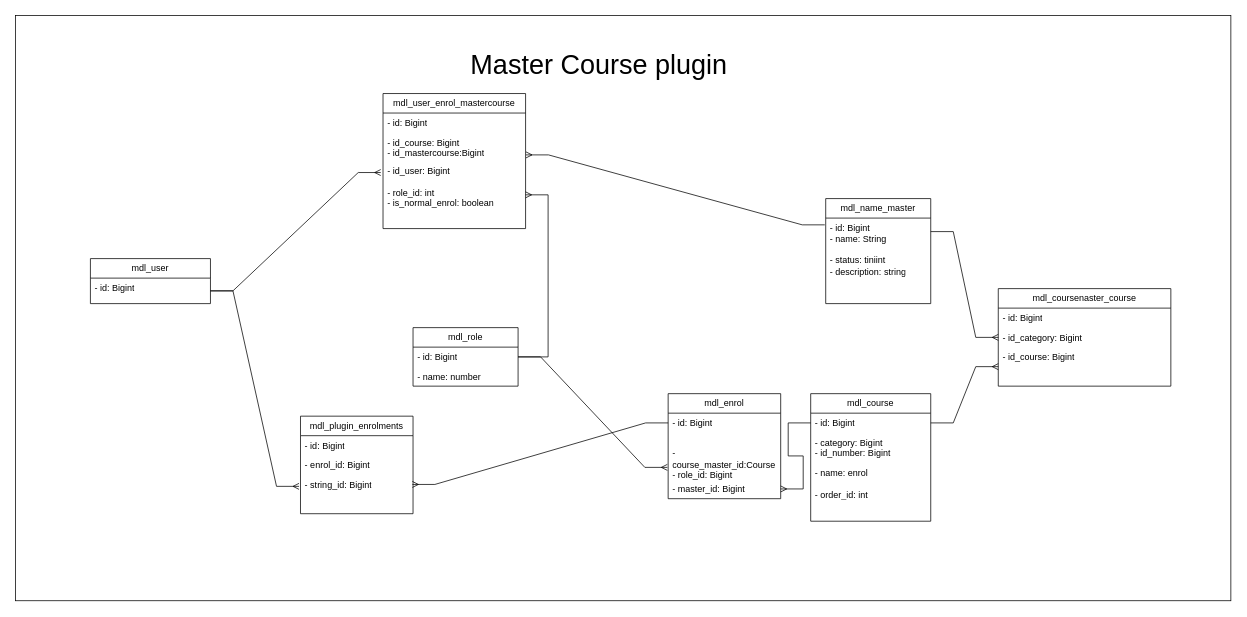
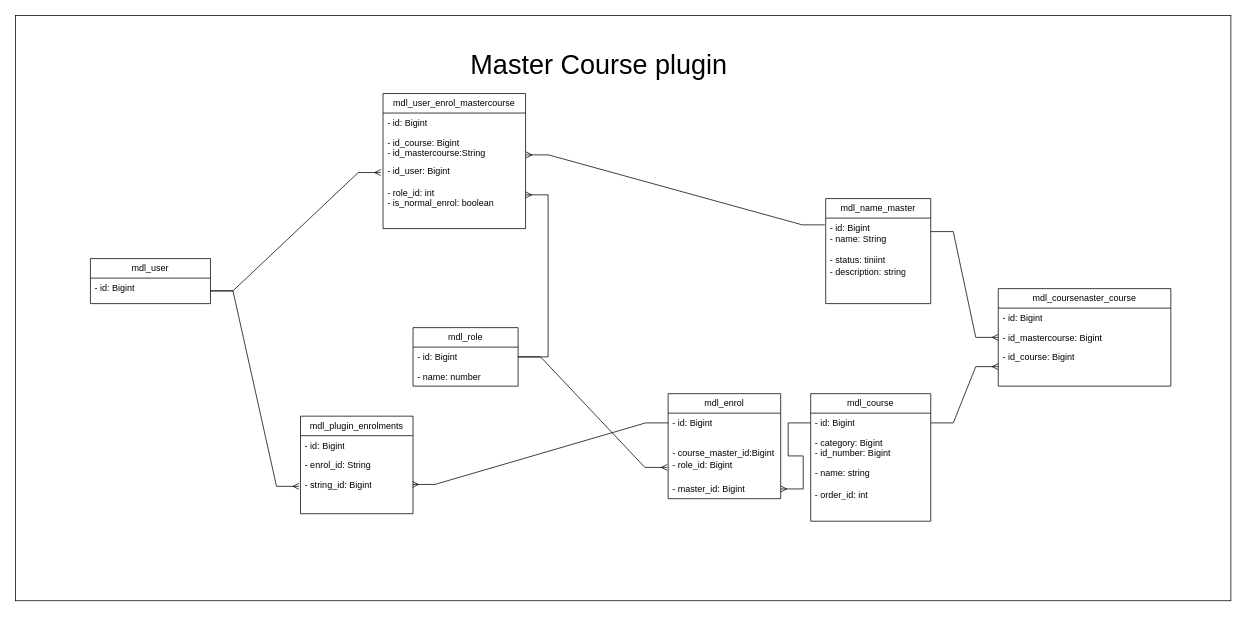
(442, 148) -> (443, 148)
(1048, 338) -> (1058, 338)
(725, 454) -> (725, 454)
(342, 466) -> (343, 466)
(847, 478) -> (847, 478)
